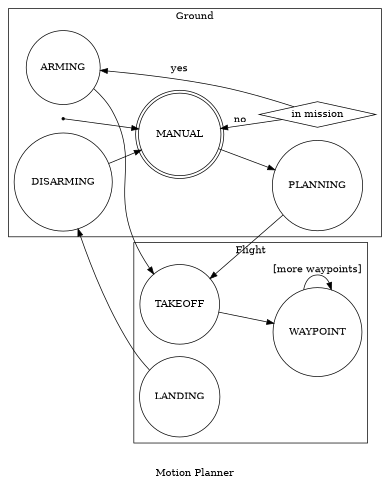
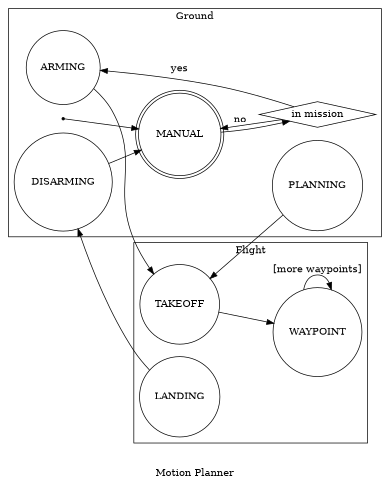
(243, 158) -> (252, 129)
